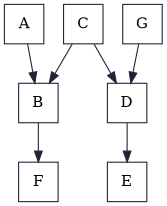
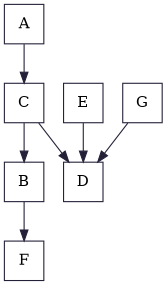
(30, 58) -> (24, 58)
(127, 137) -> (83, 137)
